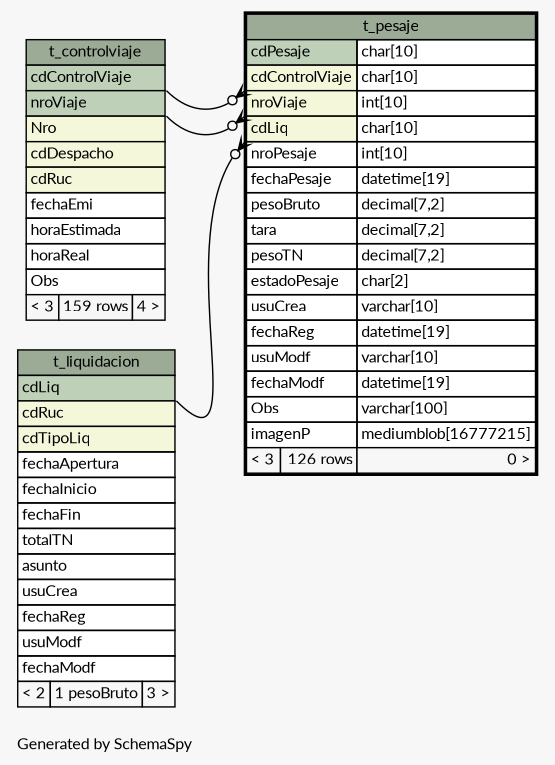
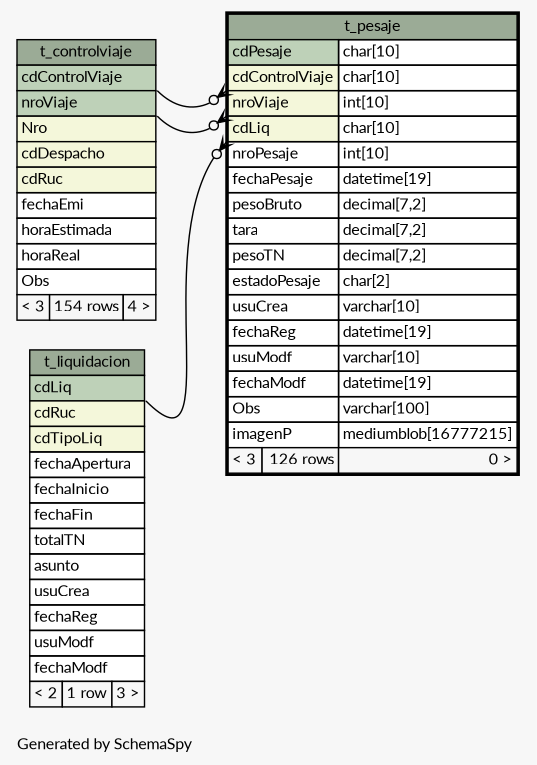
(96, 307) -> (86, 307)
(96, 693) -> (87, 693)
